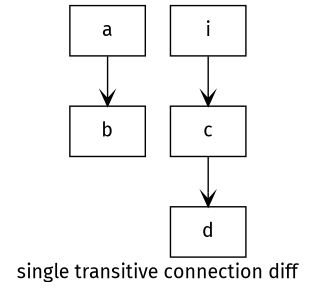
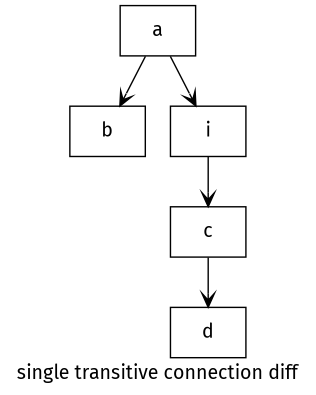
none -> (180, 75)
